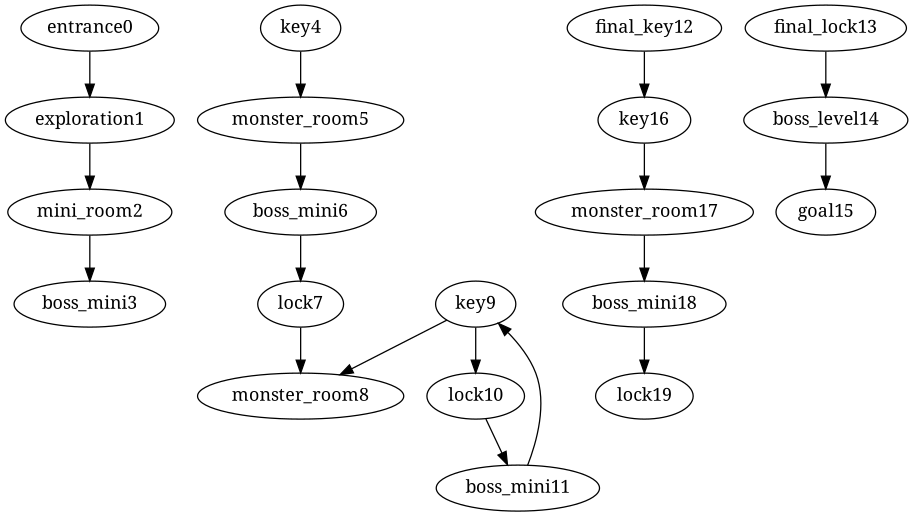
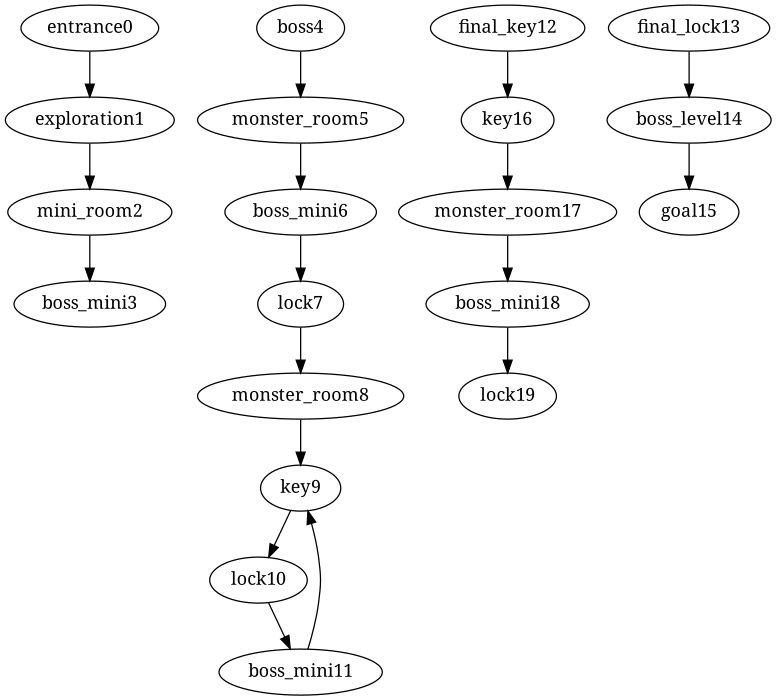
(301, 28) -> (301, 28)
(399, 344) -> (301, 436)
